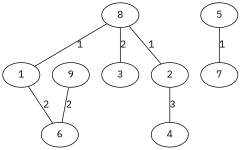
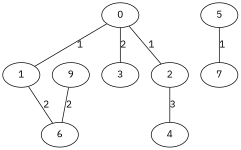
(120, 15) -> (120, 15)
